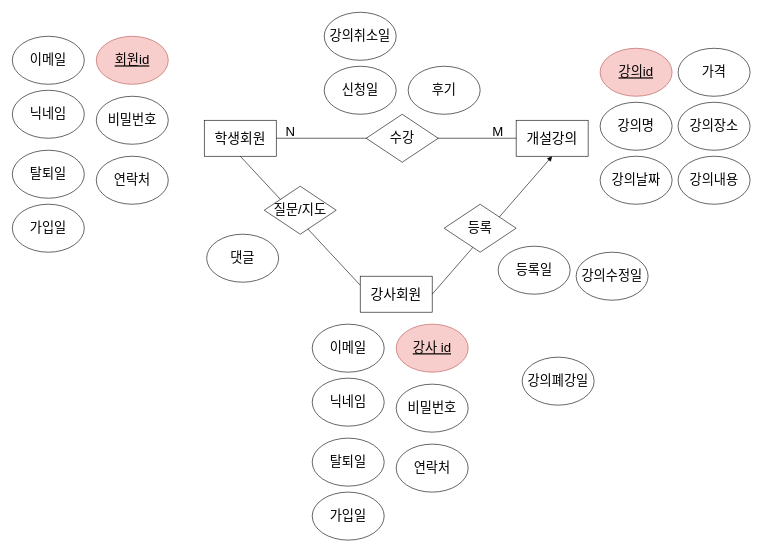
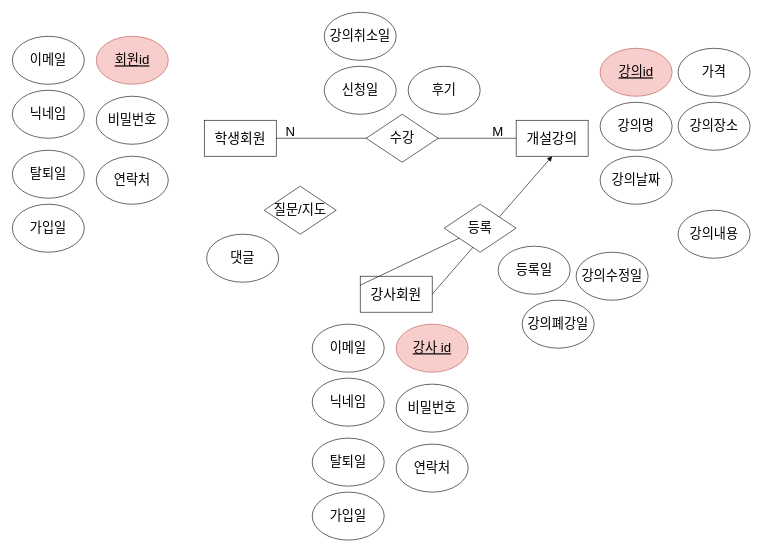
(714, 180) -> (714, 234)
(333, 256) -> (409, 262)
(558, 381) -> (558, 324)
